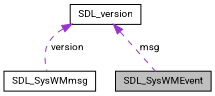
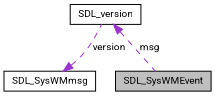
(47, 47) -> (89, 46)
